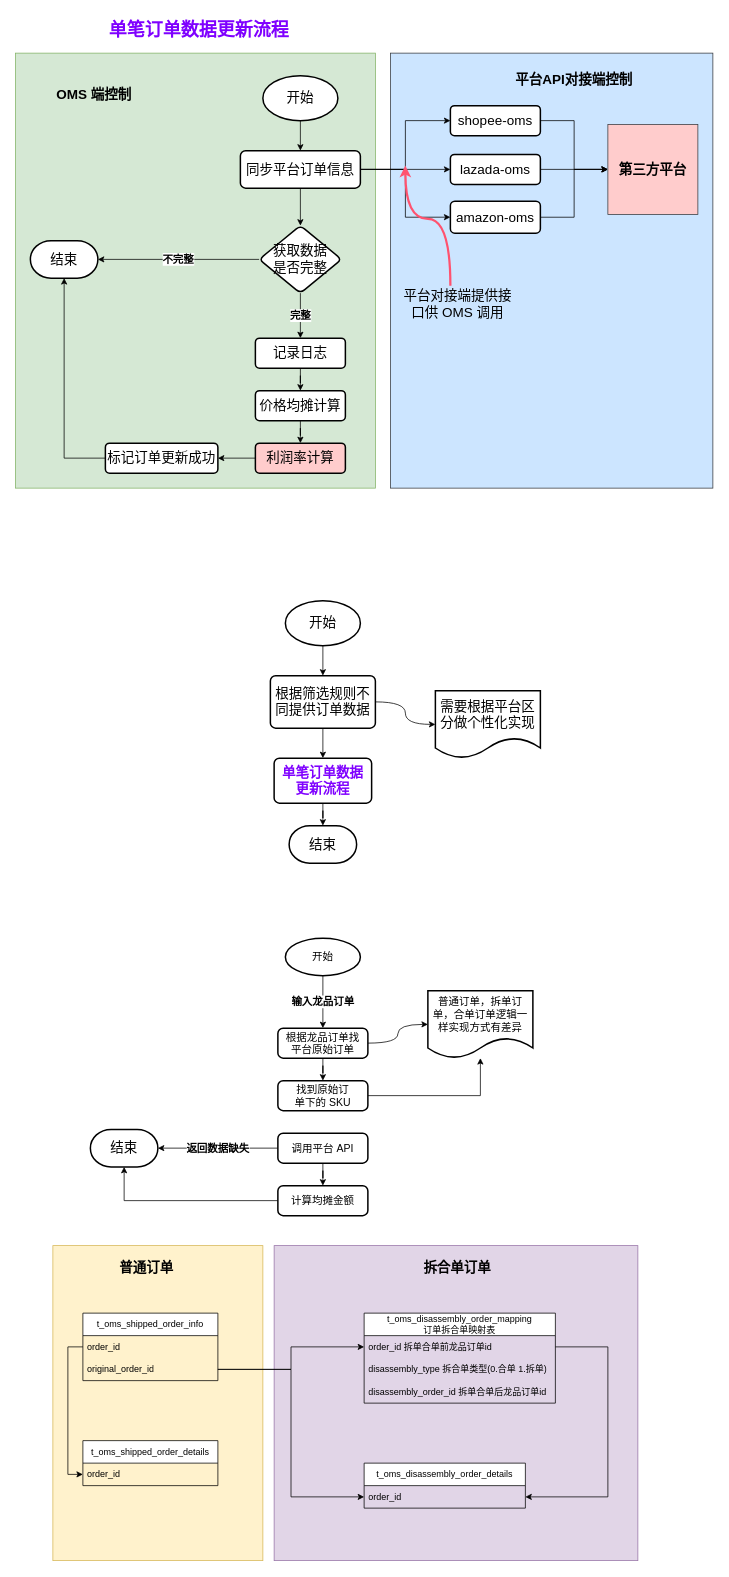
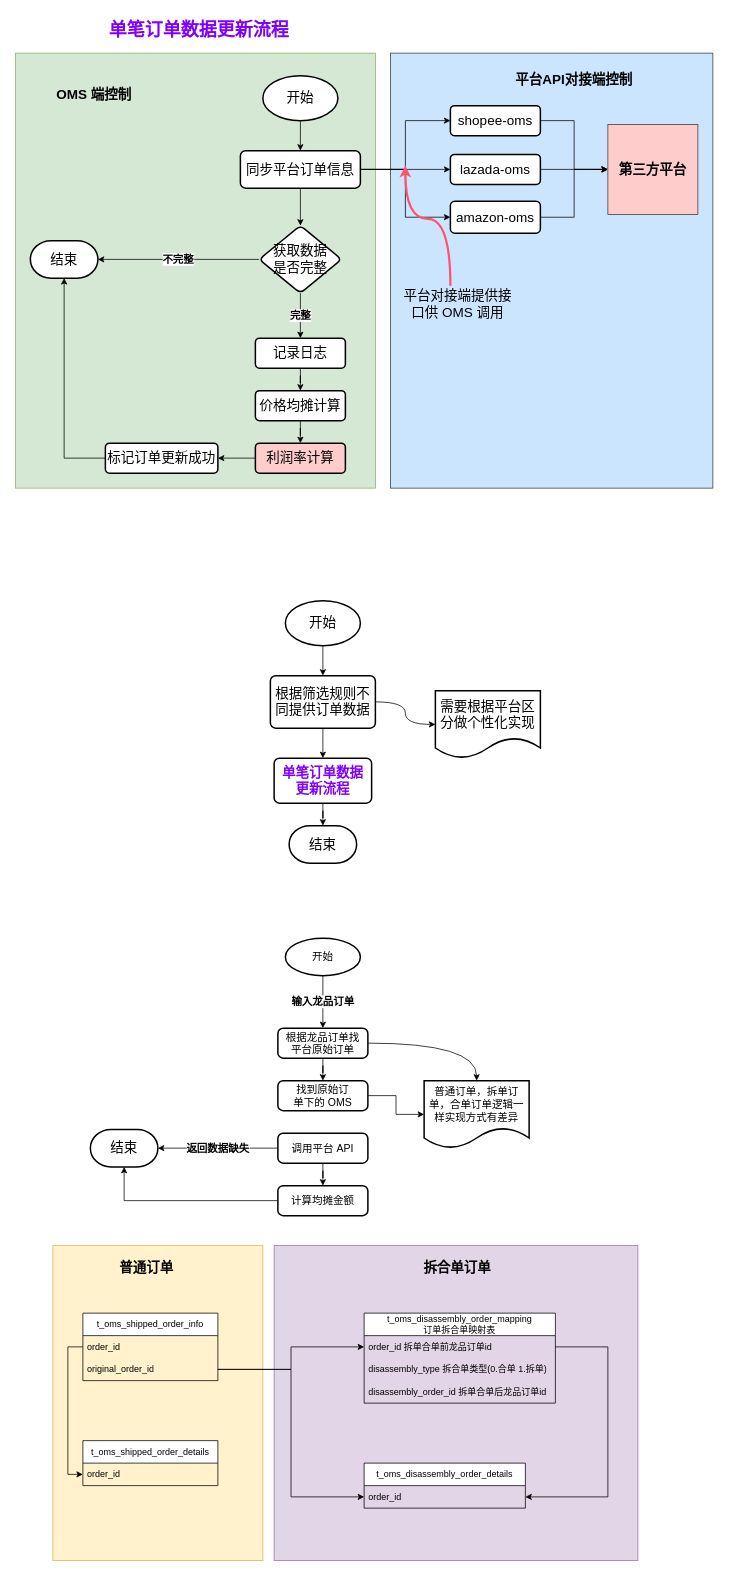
(480, 1024) -> (477, 1114)
(323, 1095) -> (323, 1095)
